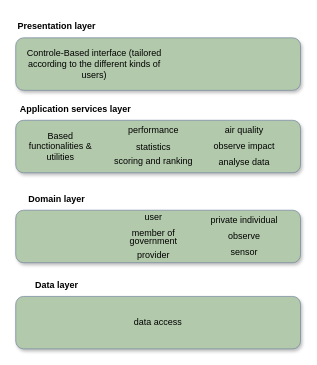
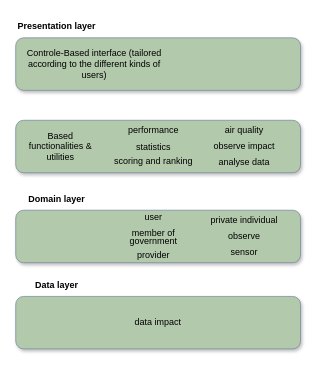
(75, 109) -> none
(158, 323) -> (158, 323)
